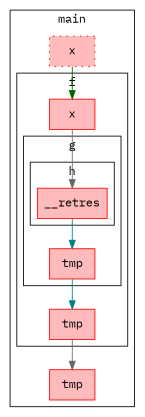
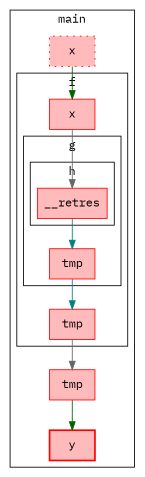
none -> (72, 445)
